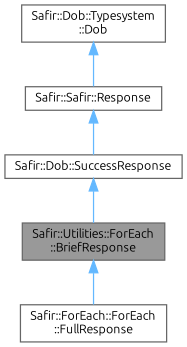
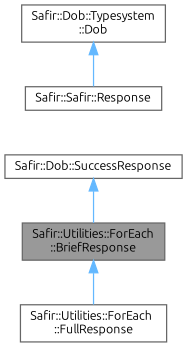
(94, 139) -> none
(94, 323) -> (94, 323)
